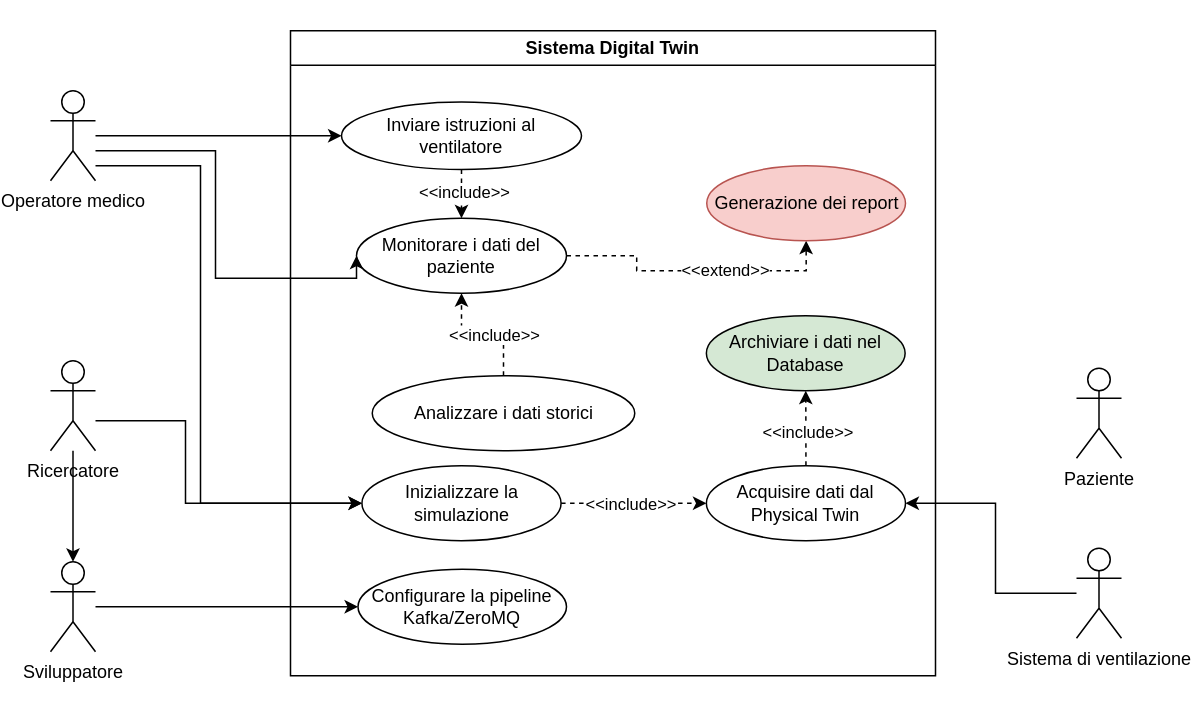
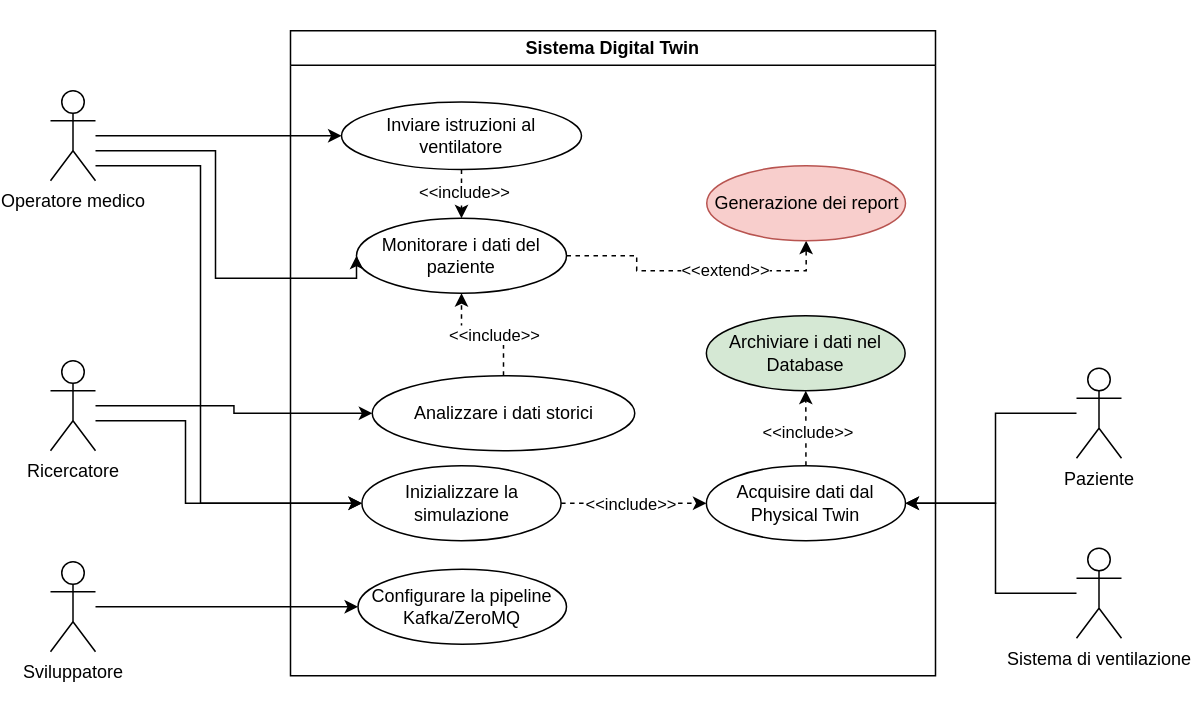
none -> (995, 416)
(73, 501) -> (232, 406)
